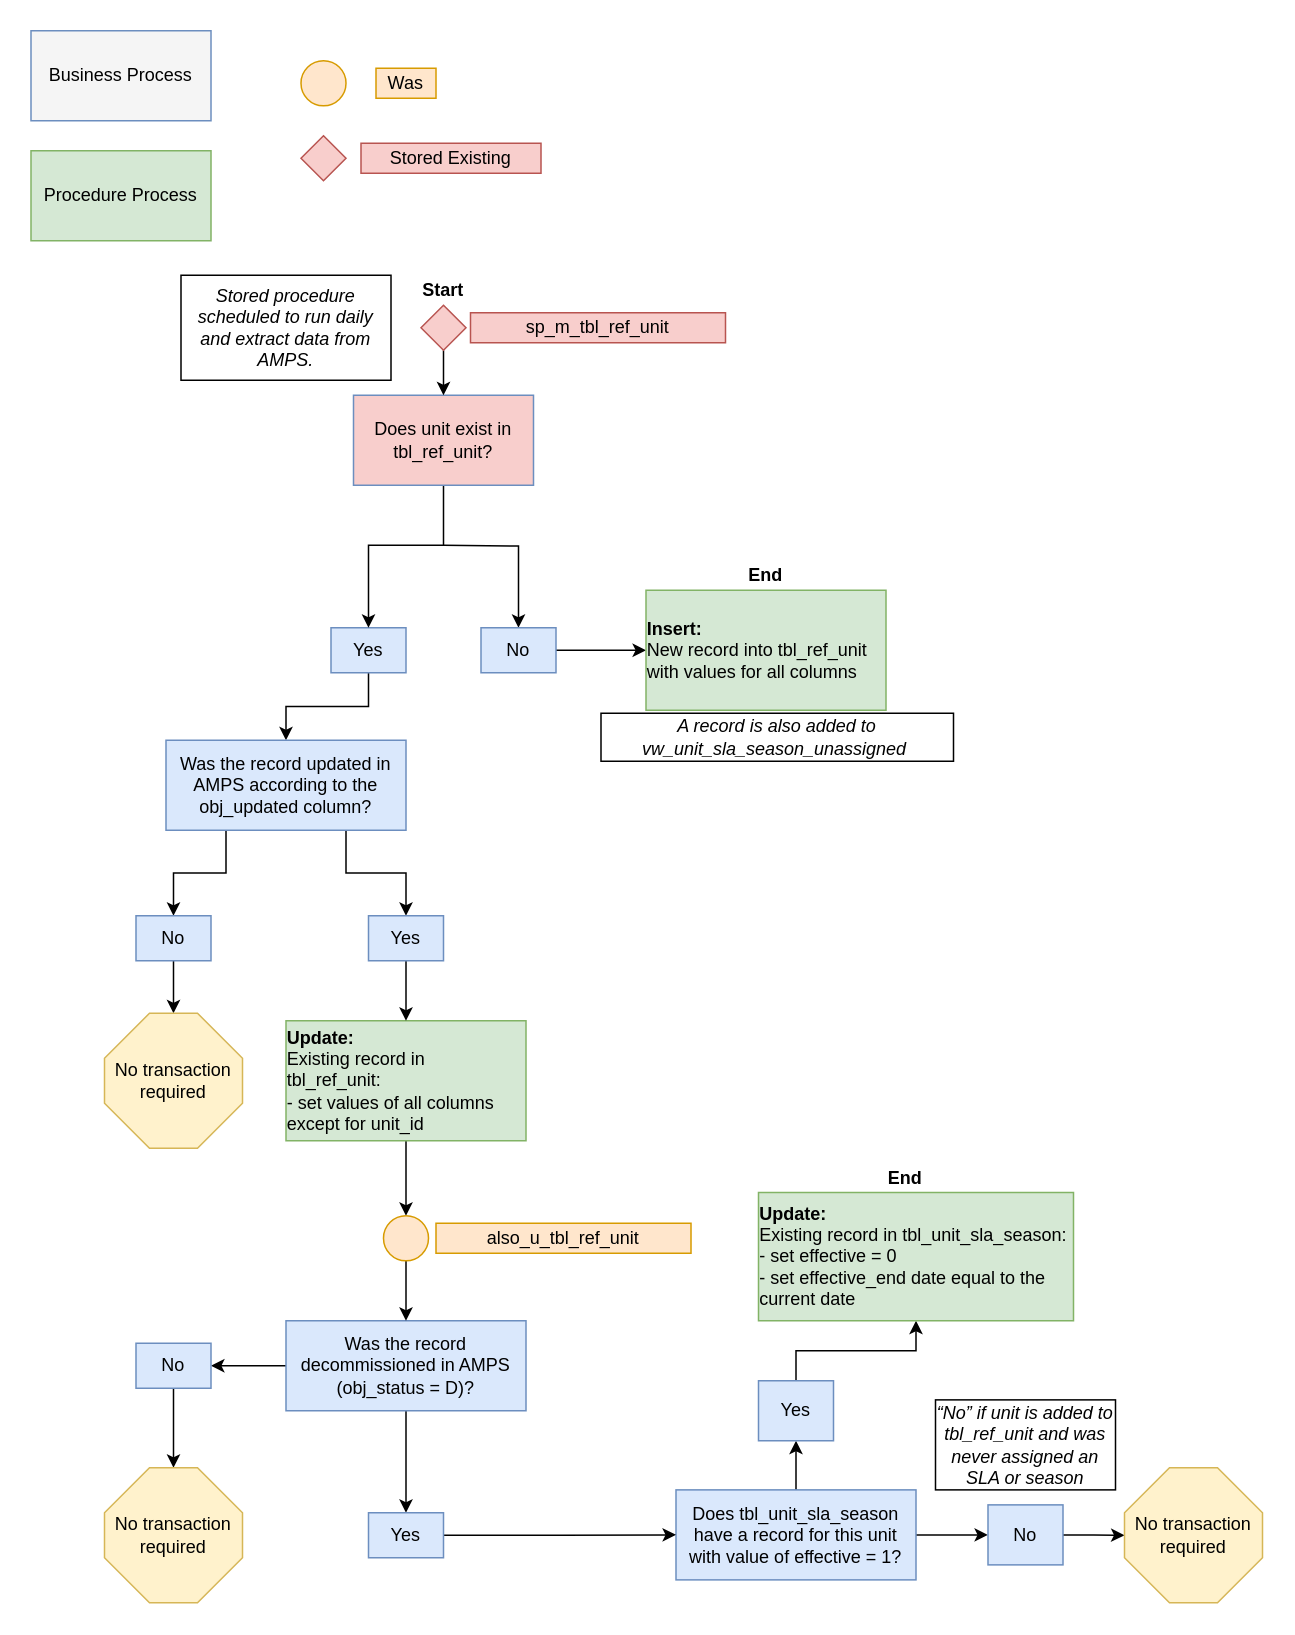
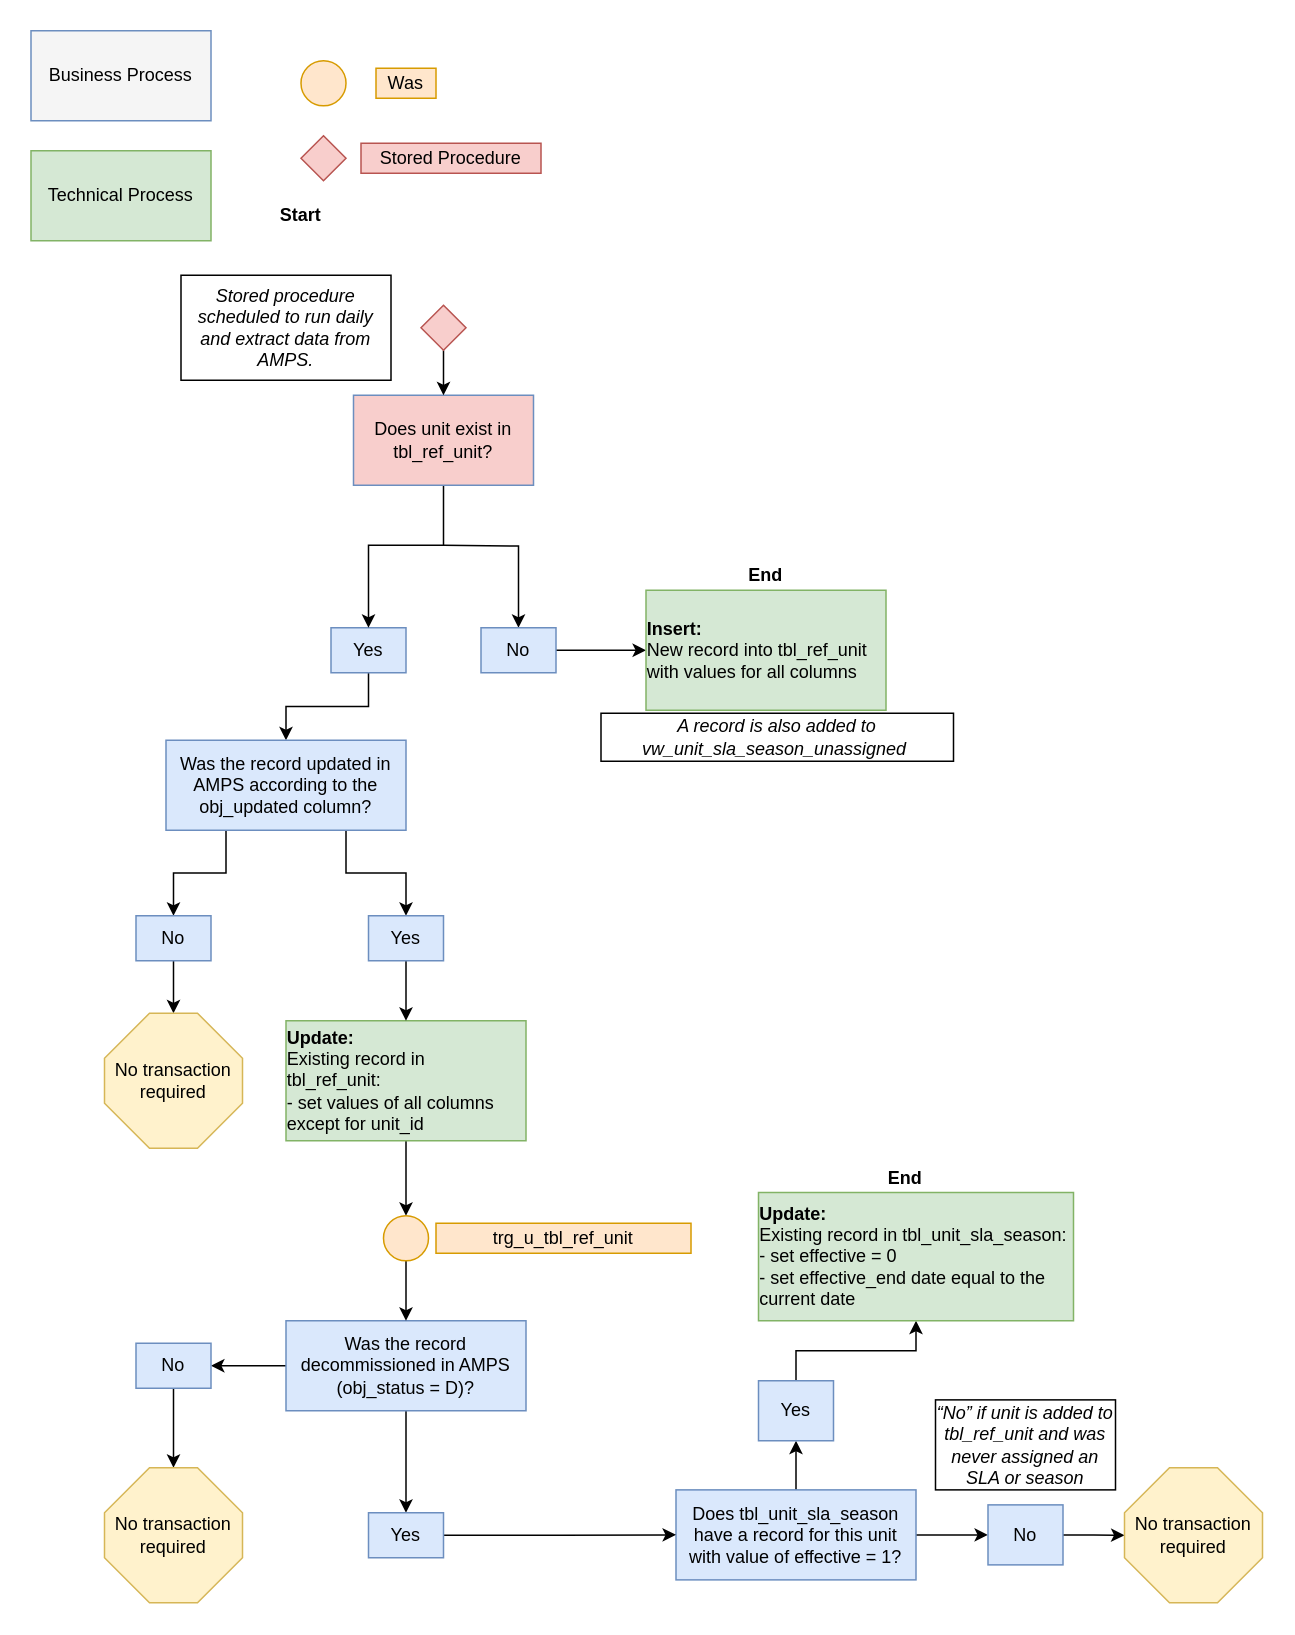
(451, 158) -> (451, 158)
(121, 196) -> (121, 196)
(443, 290) -> (301, 215)
(598, 328) -> none
(563, 1238) -> (563, 1238)
